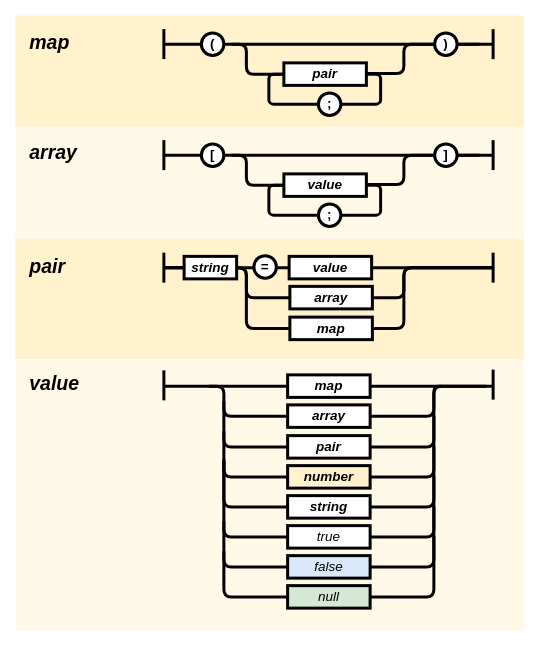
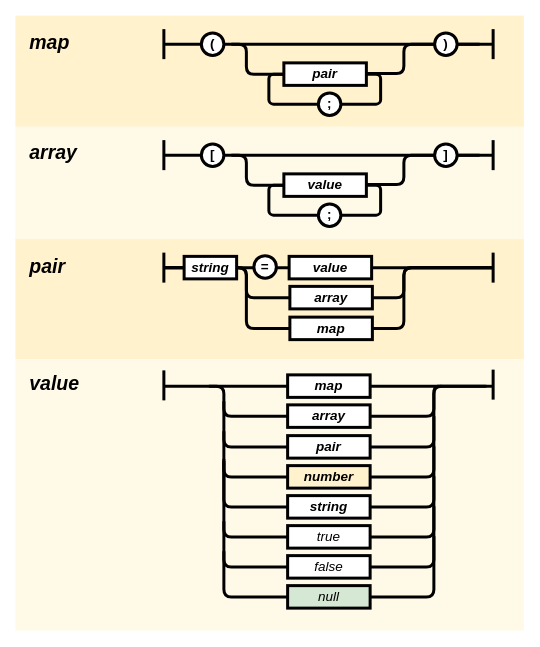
(329, 567) -> (329, 567)
